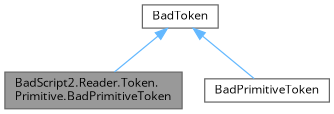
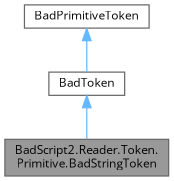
(229, 58) -> (87, 56)
(94, 90) -> (87, 158)
